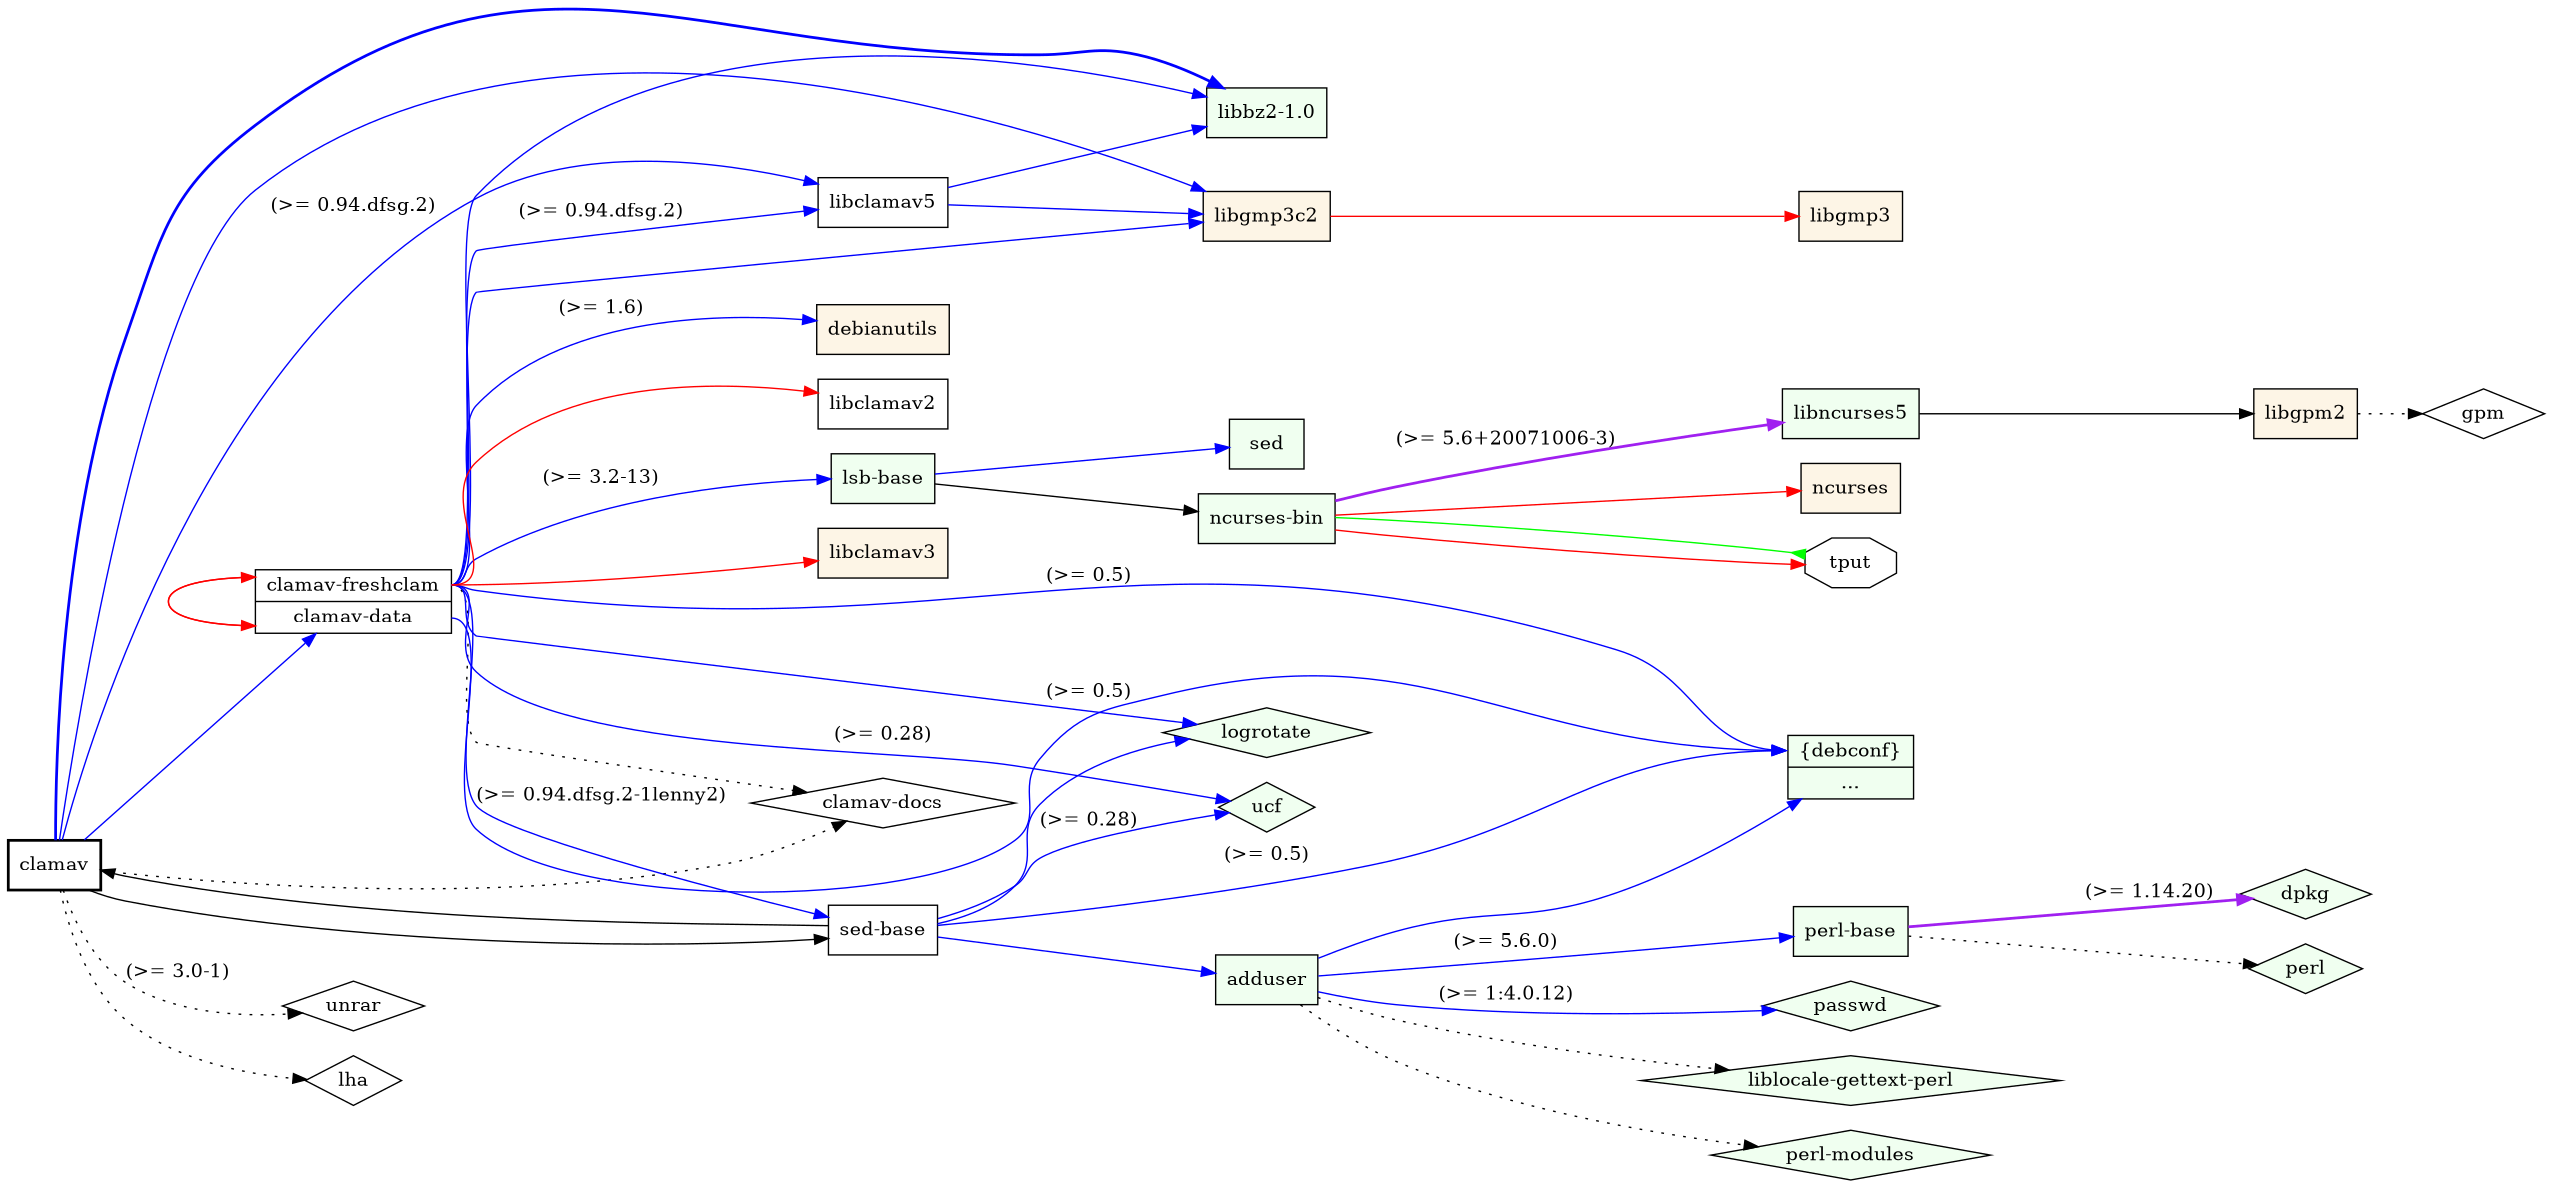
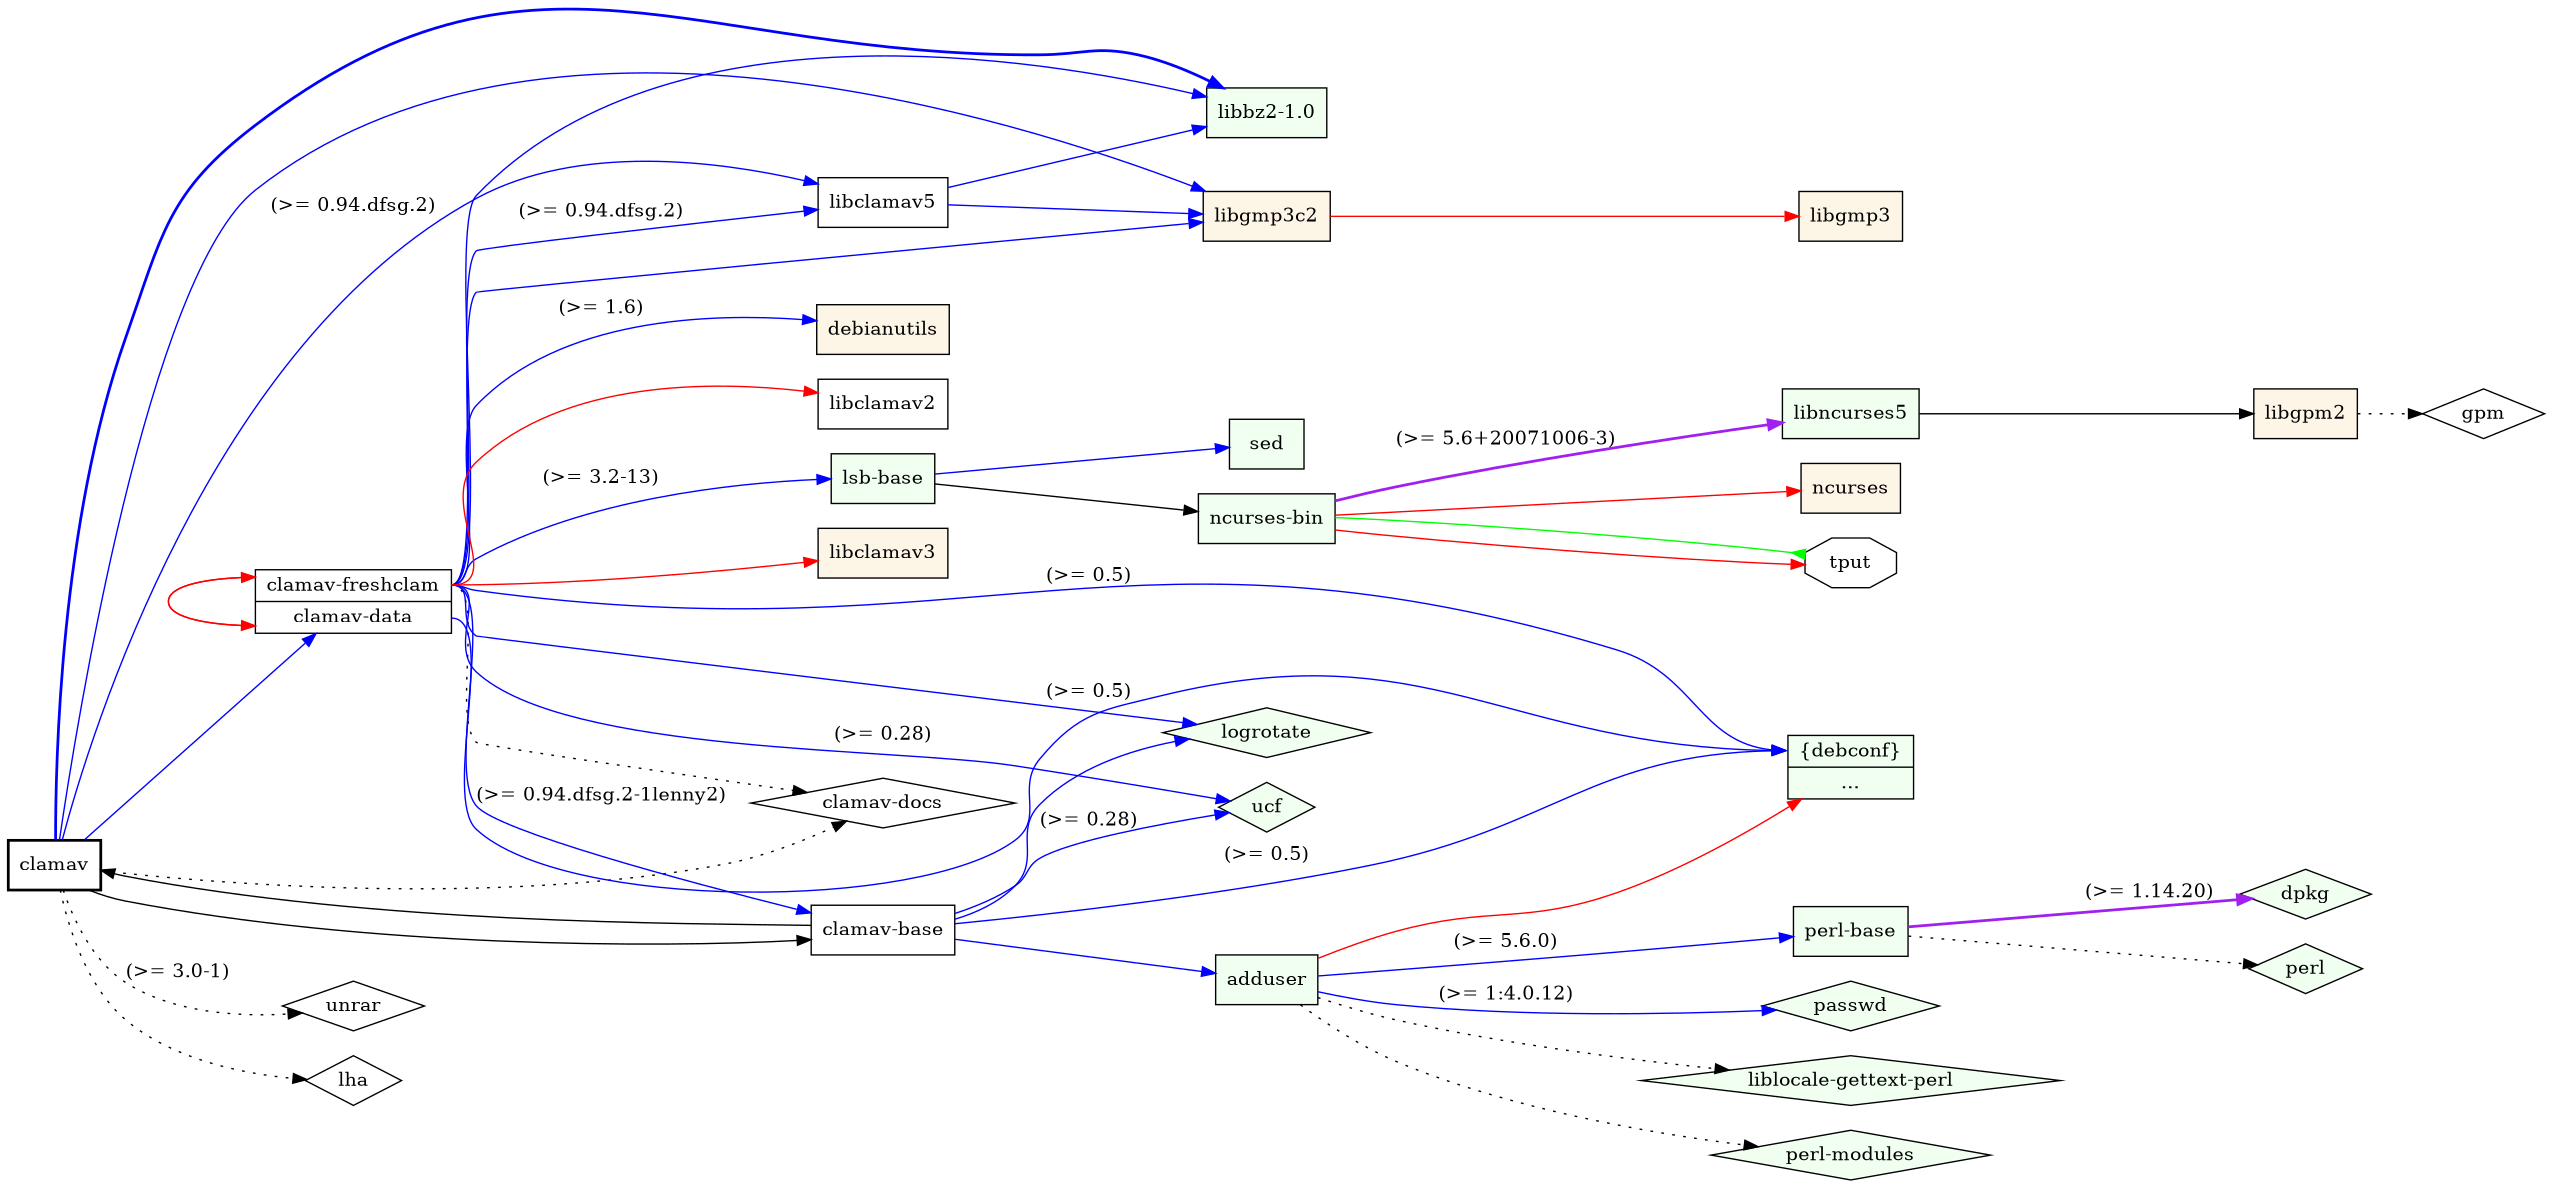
(1562, 908) -> (1562, 908)
(883, 930) -> (883, 930)
